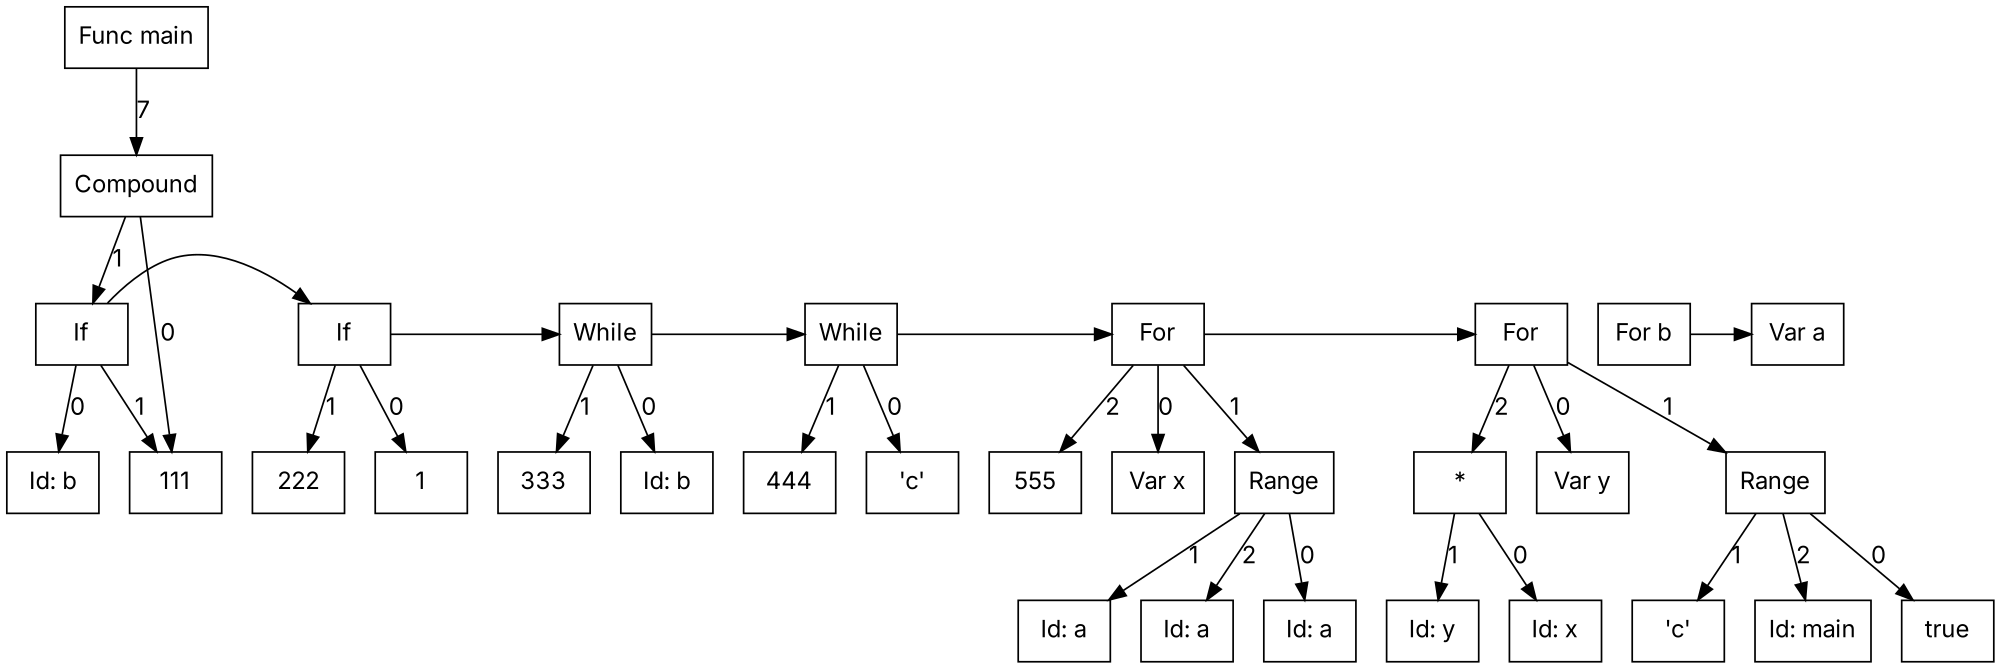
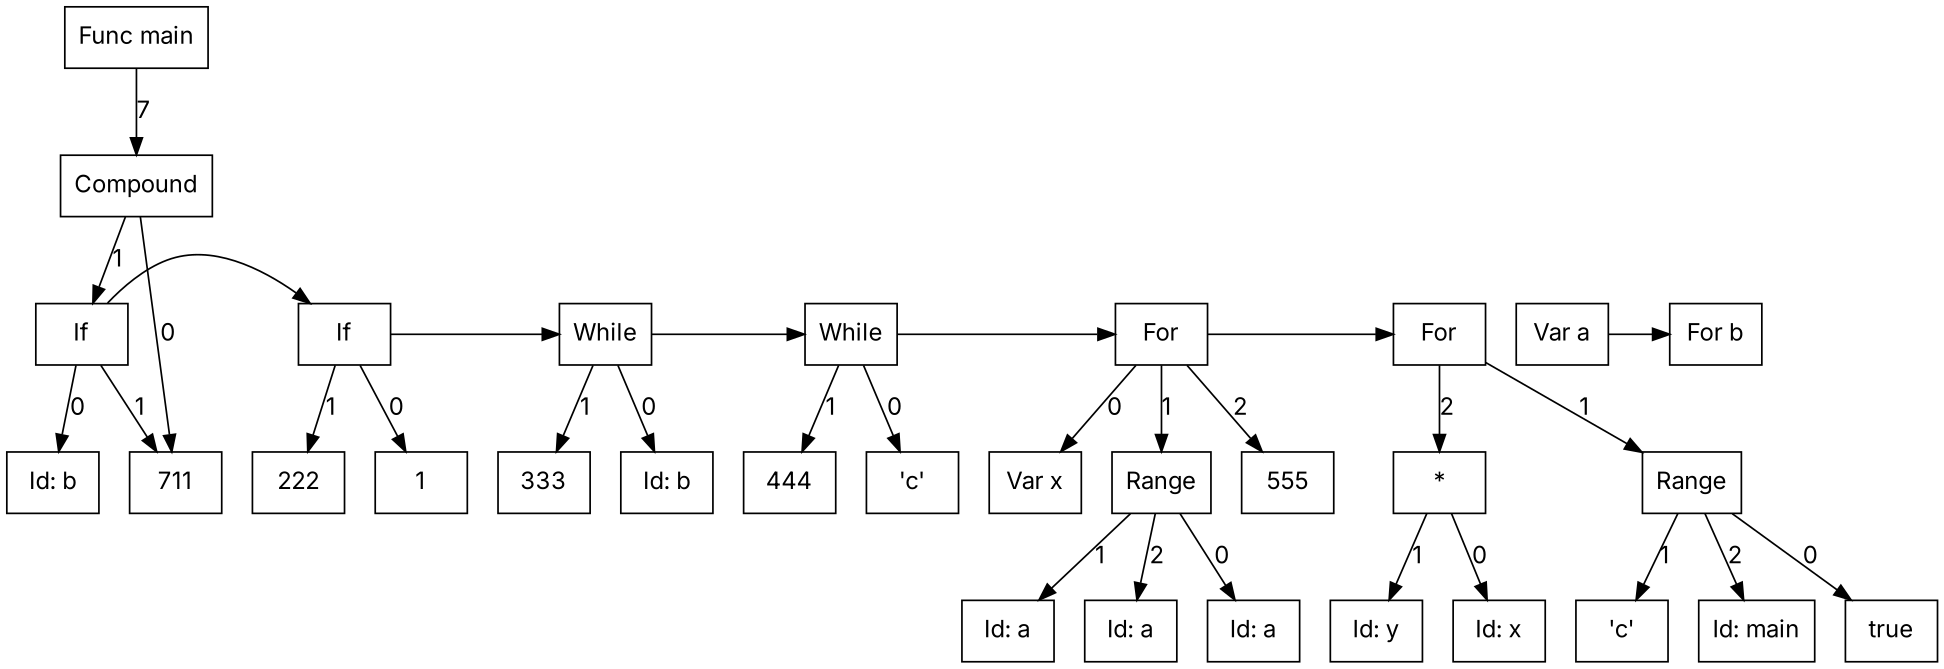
(1712, 334) -> (1630, 334)
(176, 483) -> (176, 483)
(1583, 483) -> none
